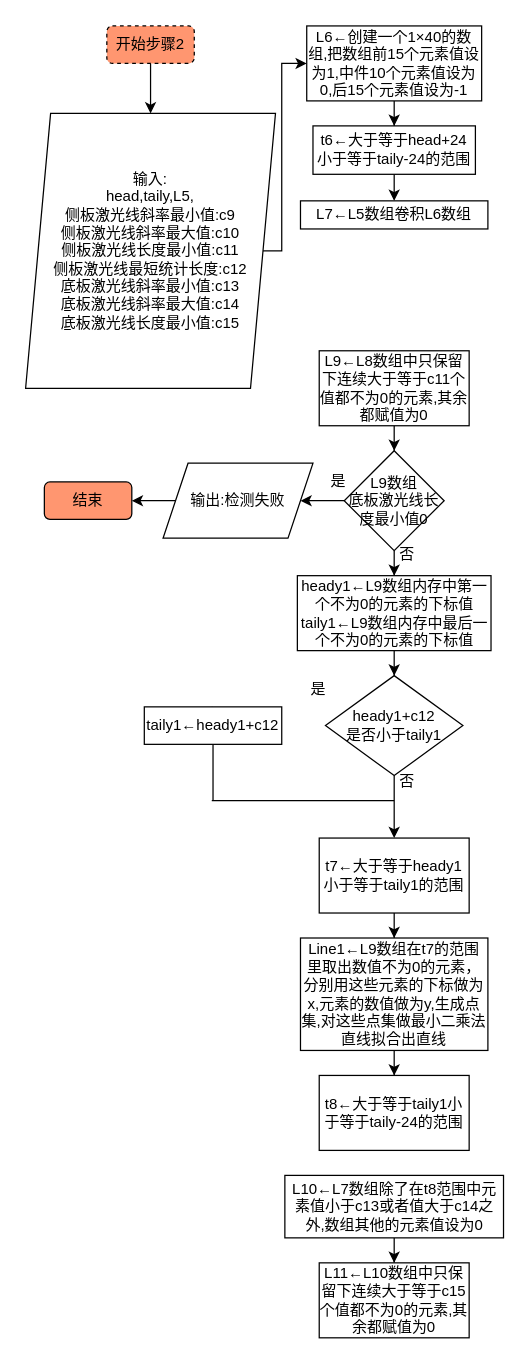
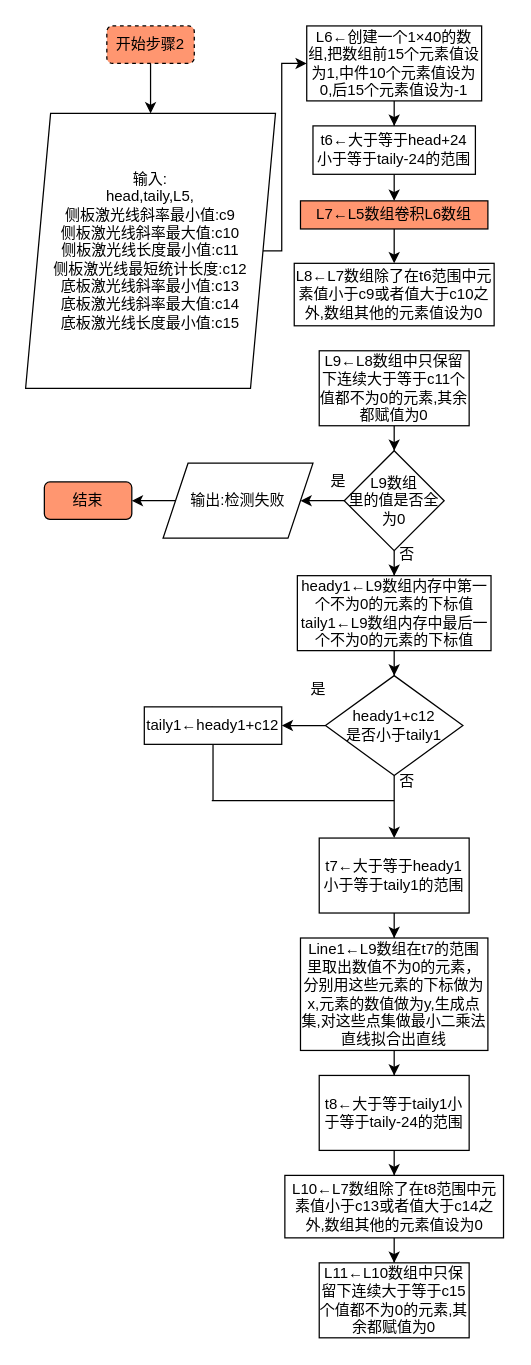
(394, 215) -> (394, 215)
none -> (394, 251)
none -> (394, 294)
(394, 501) -> (394, 501)
none -> (302, 726)
none -> (394, 1168)
